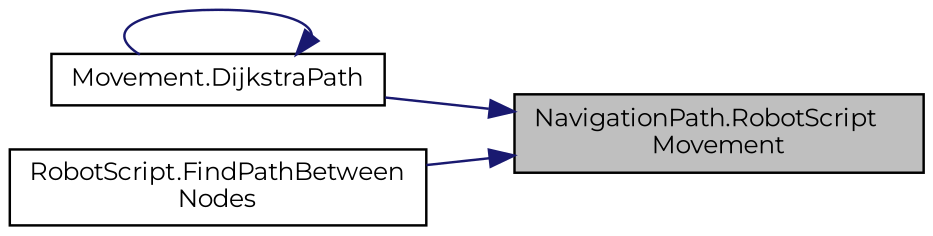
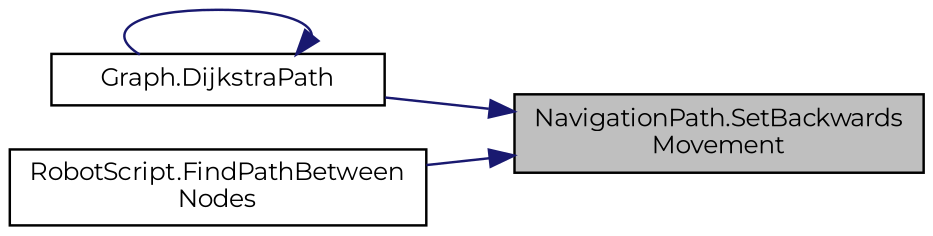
(218, 80) -> (218, 80)
(719, 134) -> (719, 134)
